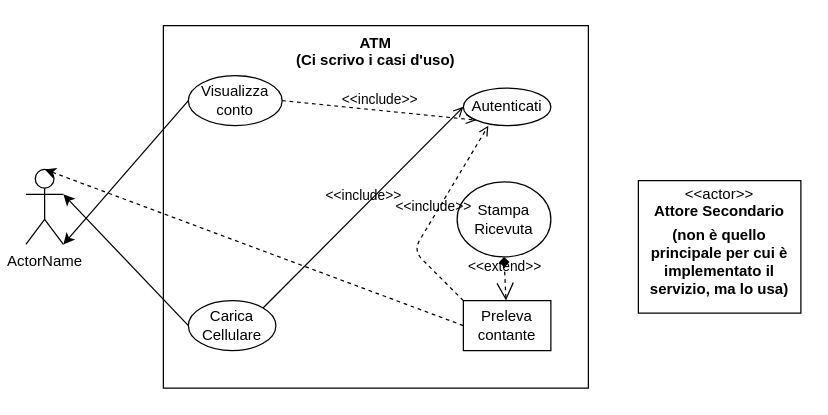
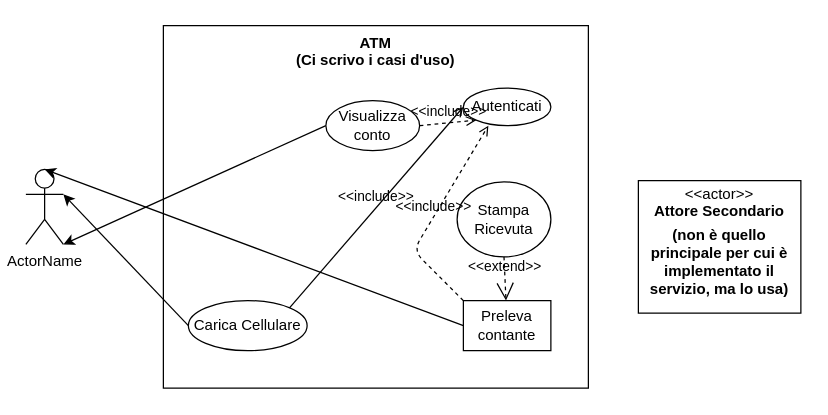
(235, 101) -> (373, 126)
(257, 249) -> (257, 249)
(504, 267) -> (504, 262)
(232, 326) -> (248, 326)
